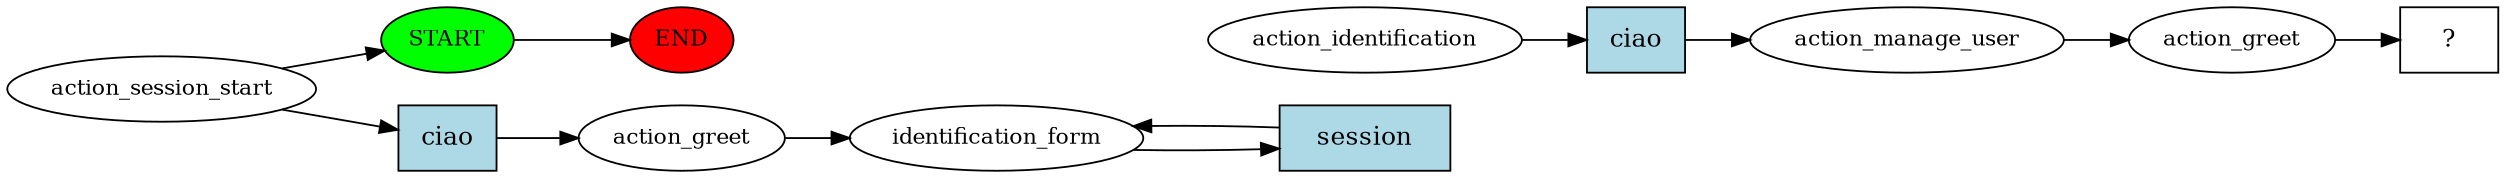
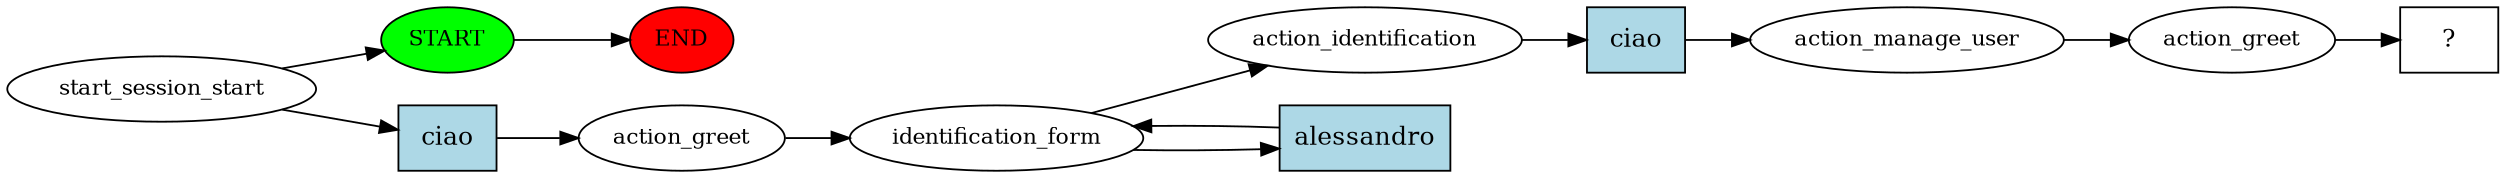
(162, 89) -> (162, 89)
none -> (1171, 92)
(1365, 138) -> (1365, 138)
